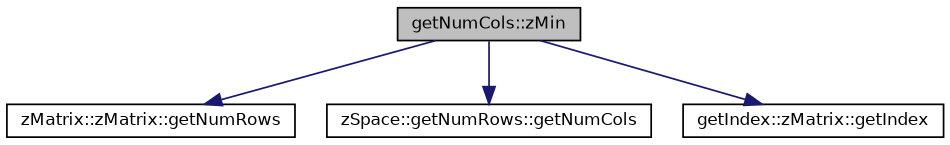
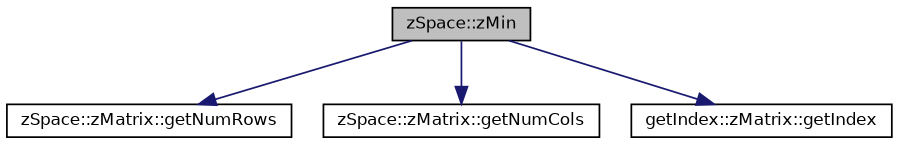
(489, 24) -> (461, 24)
(151, 121) -> (149, 121)
(489, 121) -> (461, 121)
